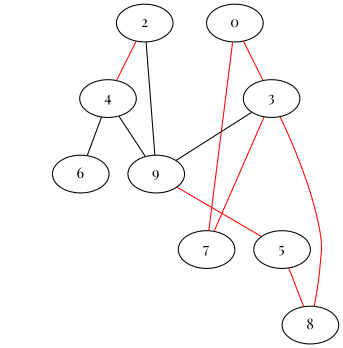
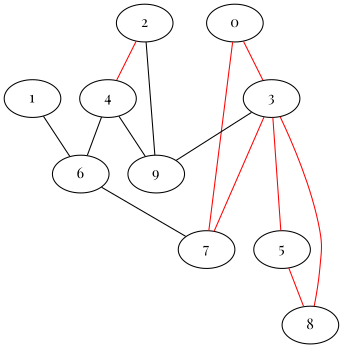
none -> (33, 99)
none -> (144, 212)
(228, 217) -> (277, 174)
